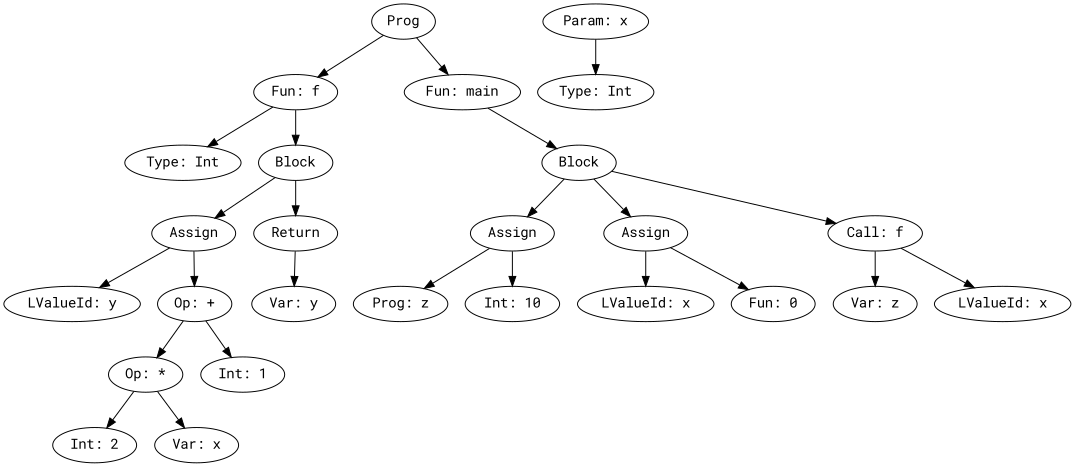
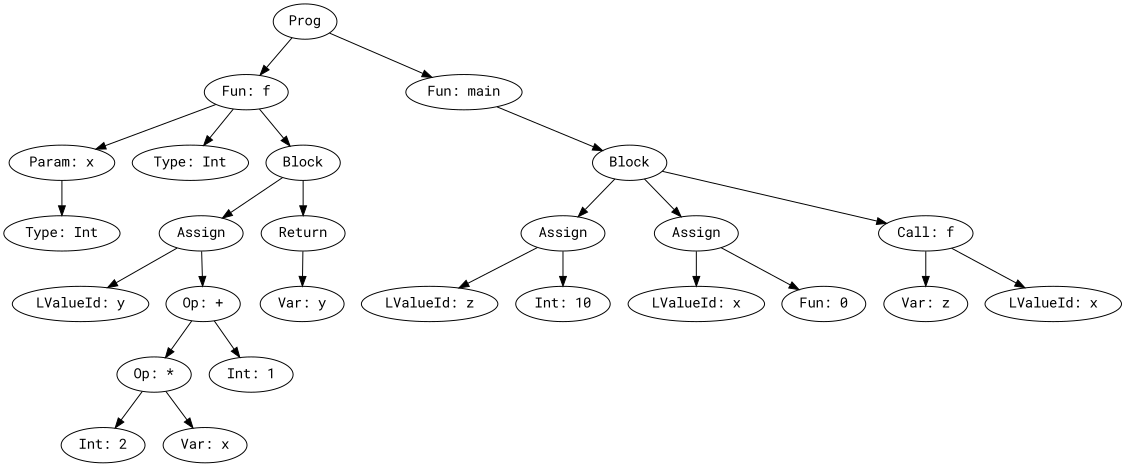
none -> (160, 125)
(401, 304) -> (430, 304)
